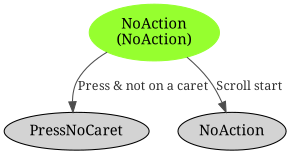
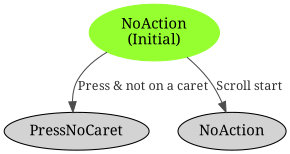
(154, 33) -> (154, 33)
